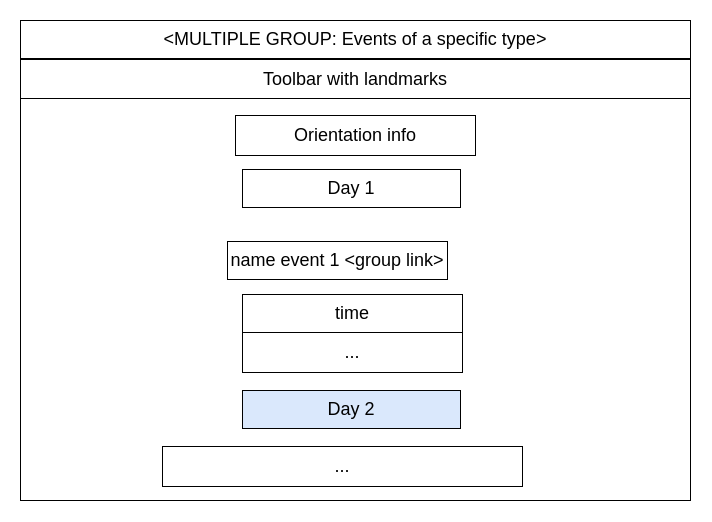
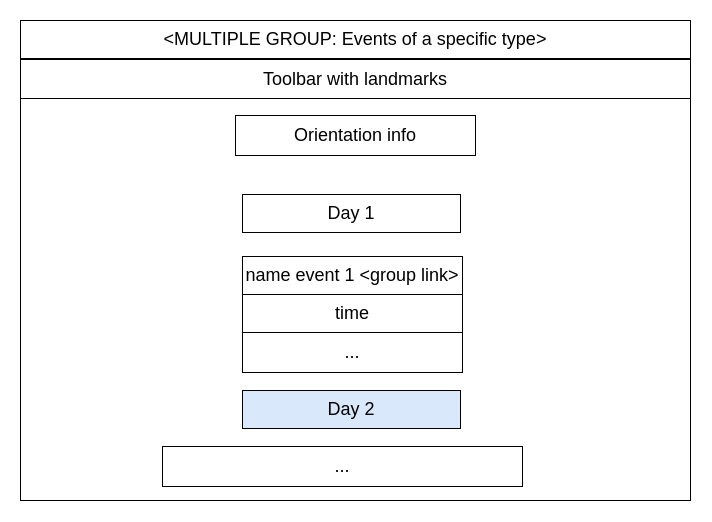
(352, 189) -> (352, 214)
(338, 261) -> (353, 276)
